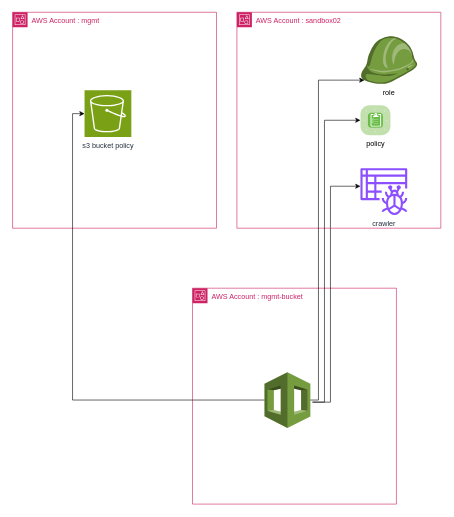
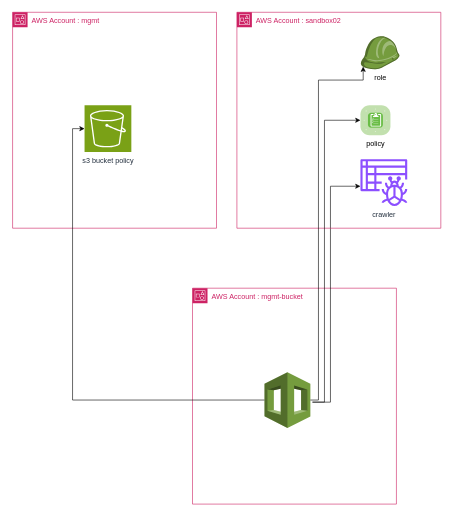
(389, 60) -> (380, 53)
(108, 114) -> (108, 129)
(384, 192) -> (384, 183)
